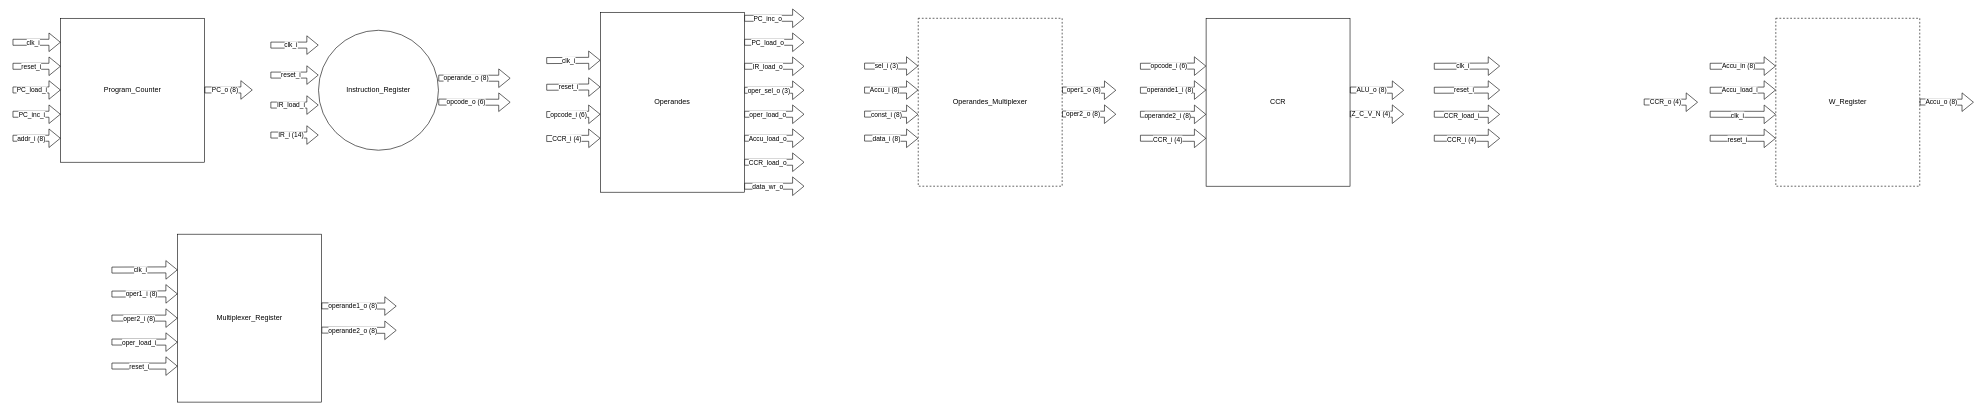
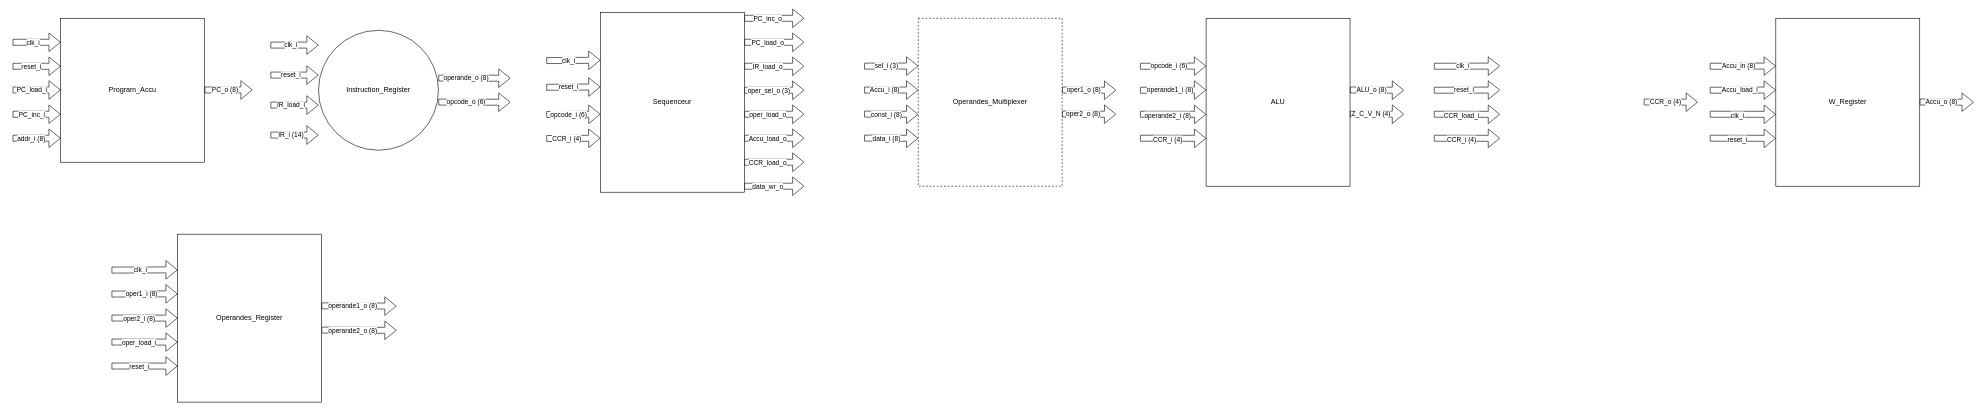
(132, 90) -> (132, 90)
(672, 102) -> (672, 102)
(1278, 102) -> (1278, 102)
(1848, 102) -> (1848, 102)
(249, 318) -> (249, 318)
